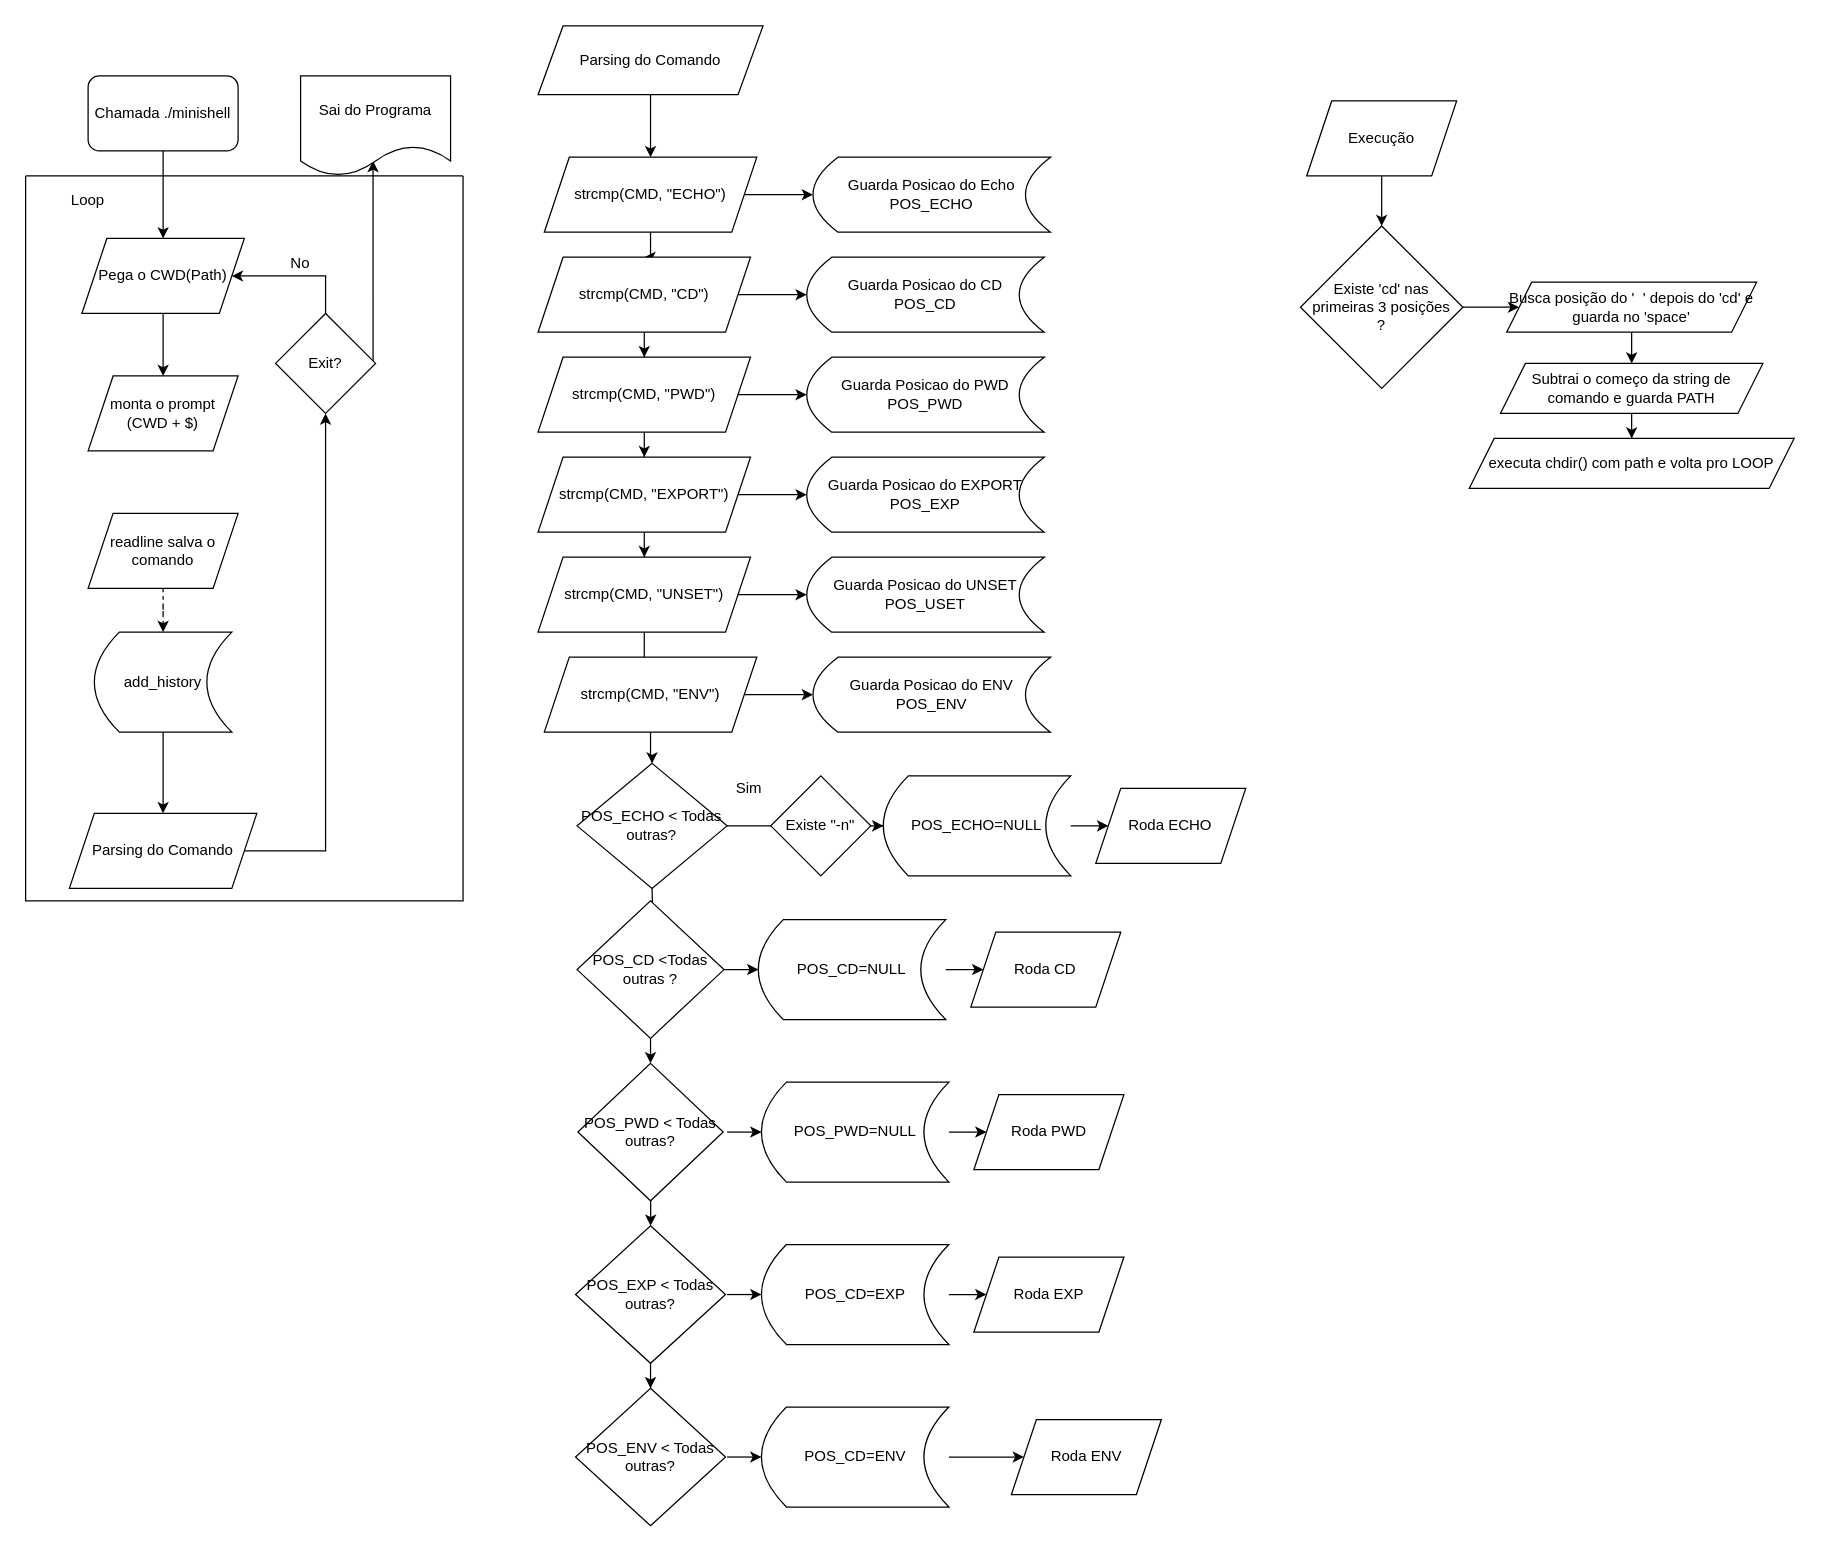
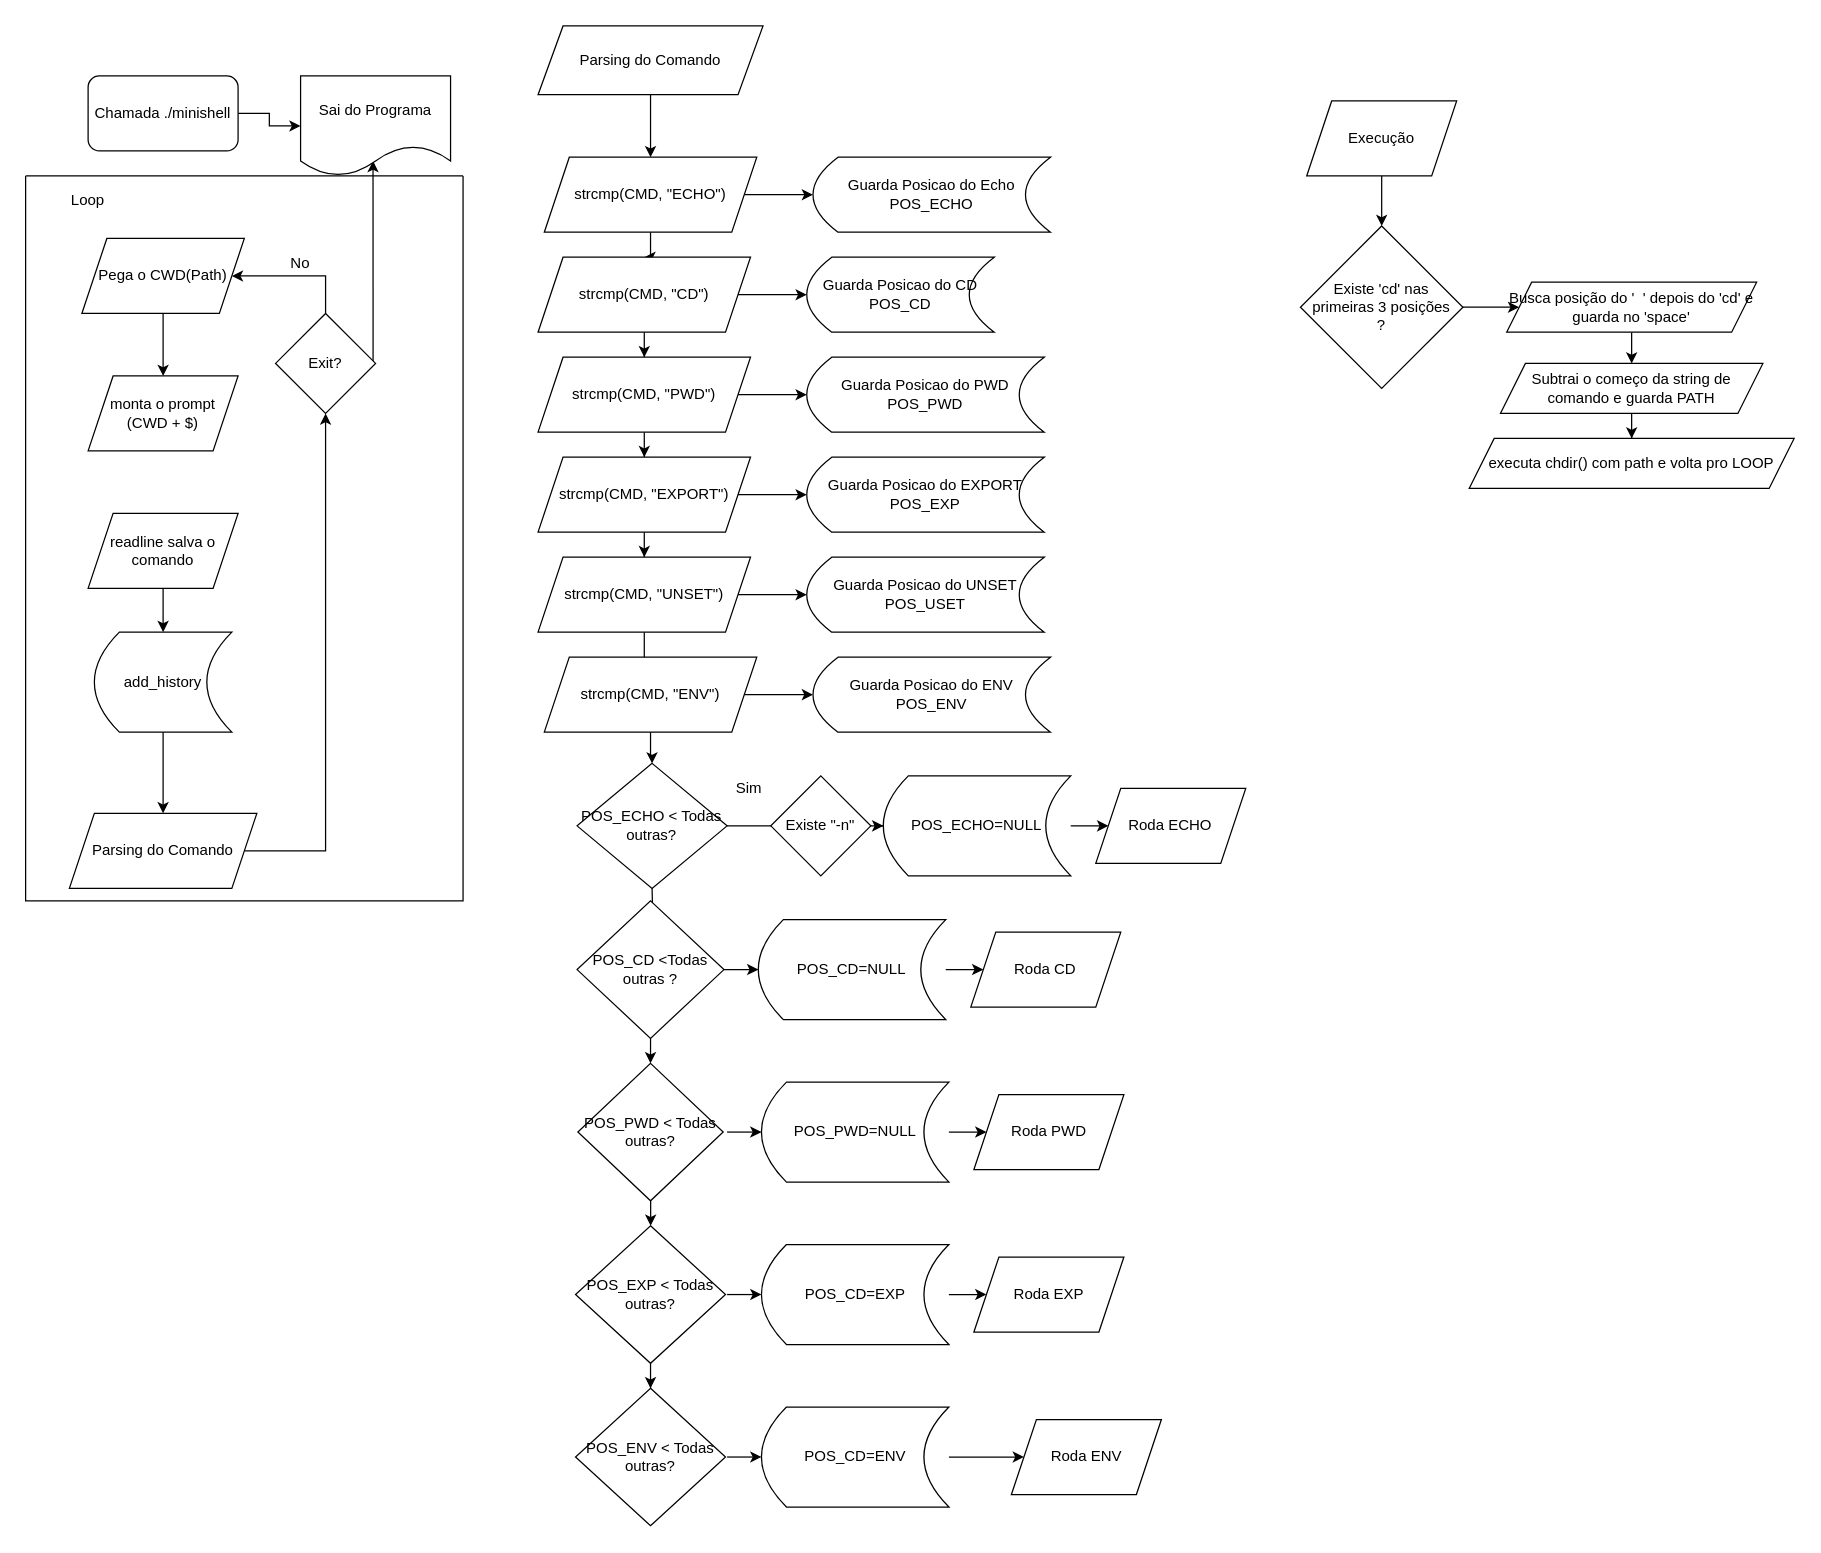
(163, 190) -> (269, 115)
(926, 294) -> (901, 294)
(163, 612) -> (163, 612)
